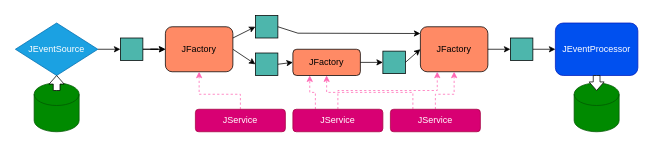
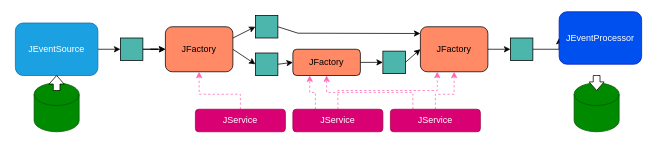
(57, 49) -> (57, 49)
(597, 49) -> (600, 38)
